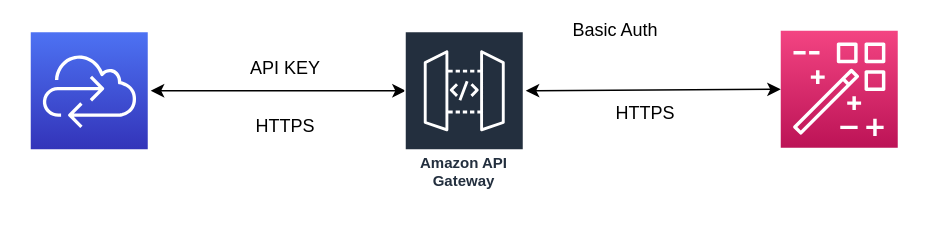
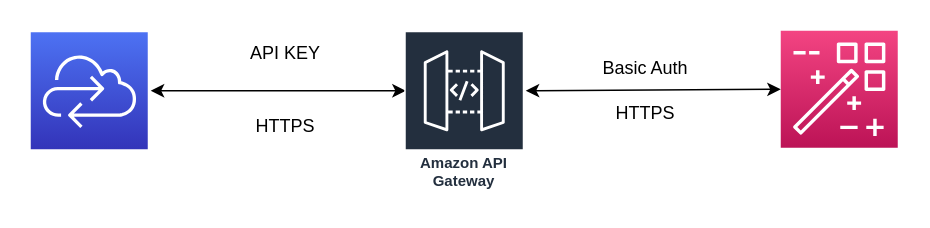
(616, 31) -> (646, 68)
(286, 68) -> (286, 53)
